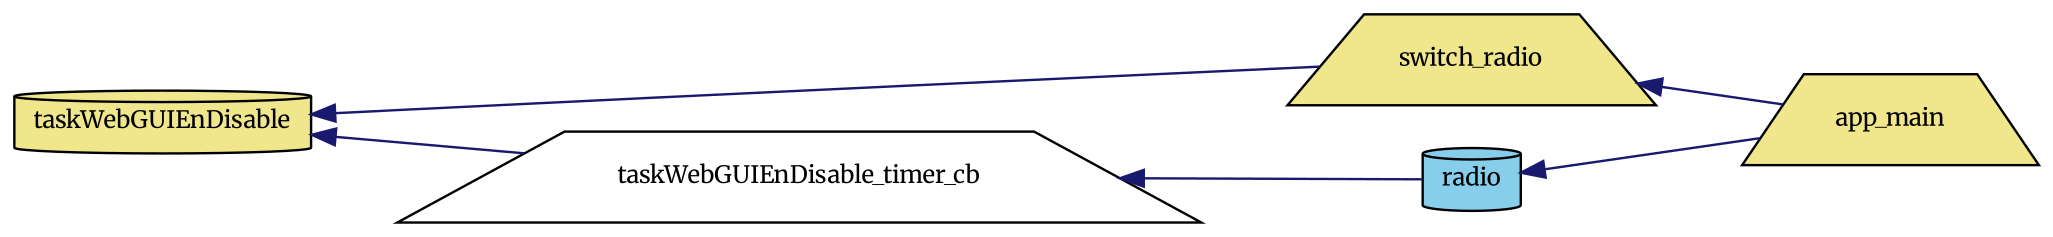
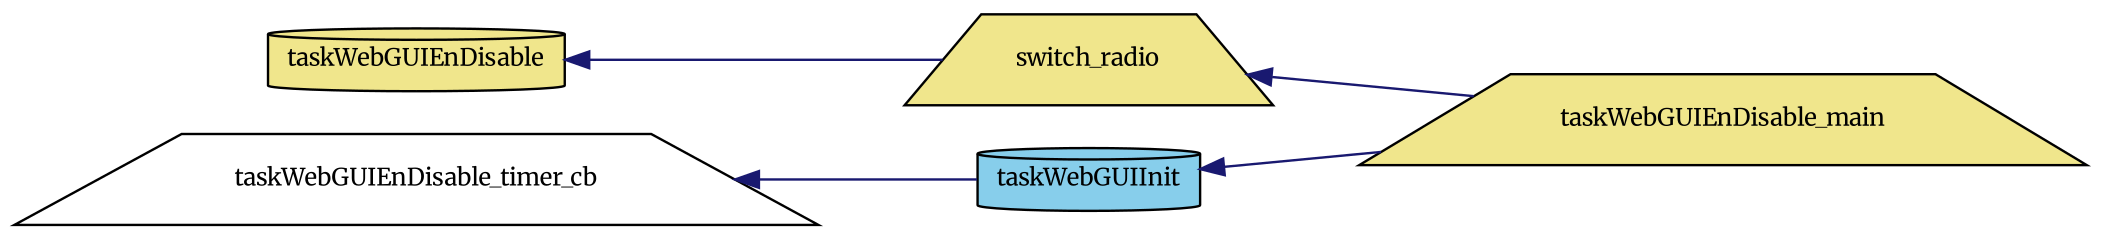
(1891, 120) -> (1723, 120)
(430, 145) -> none
(1472, 179) -> (1089, 179)
